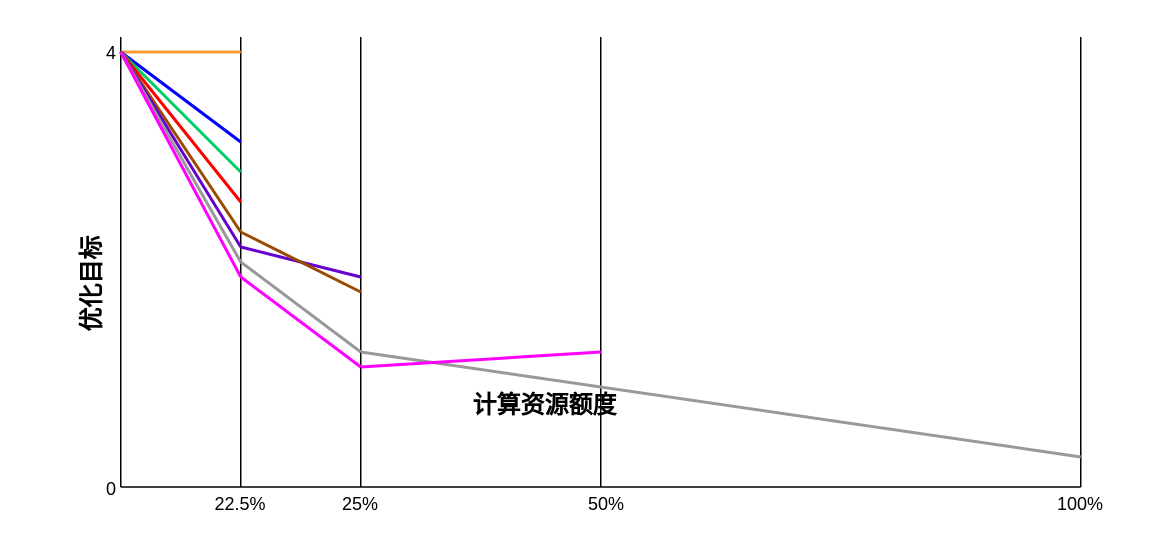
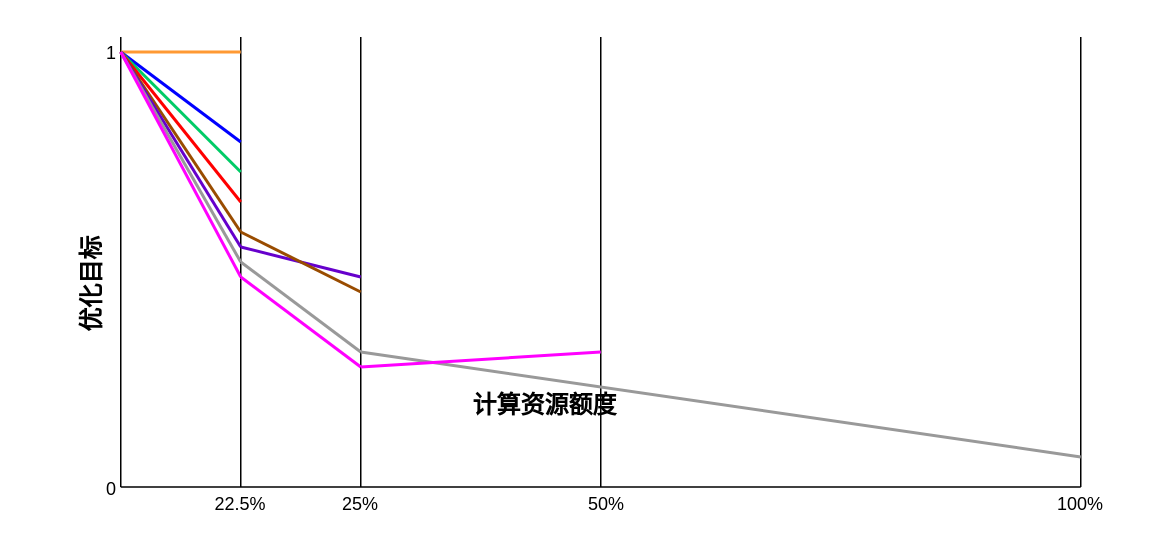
(112, 53) -> (112, 53)
